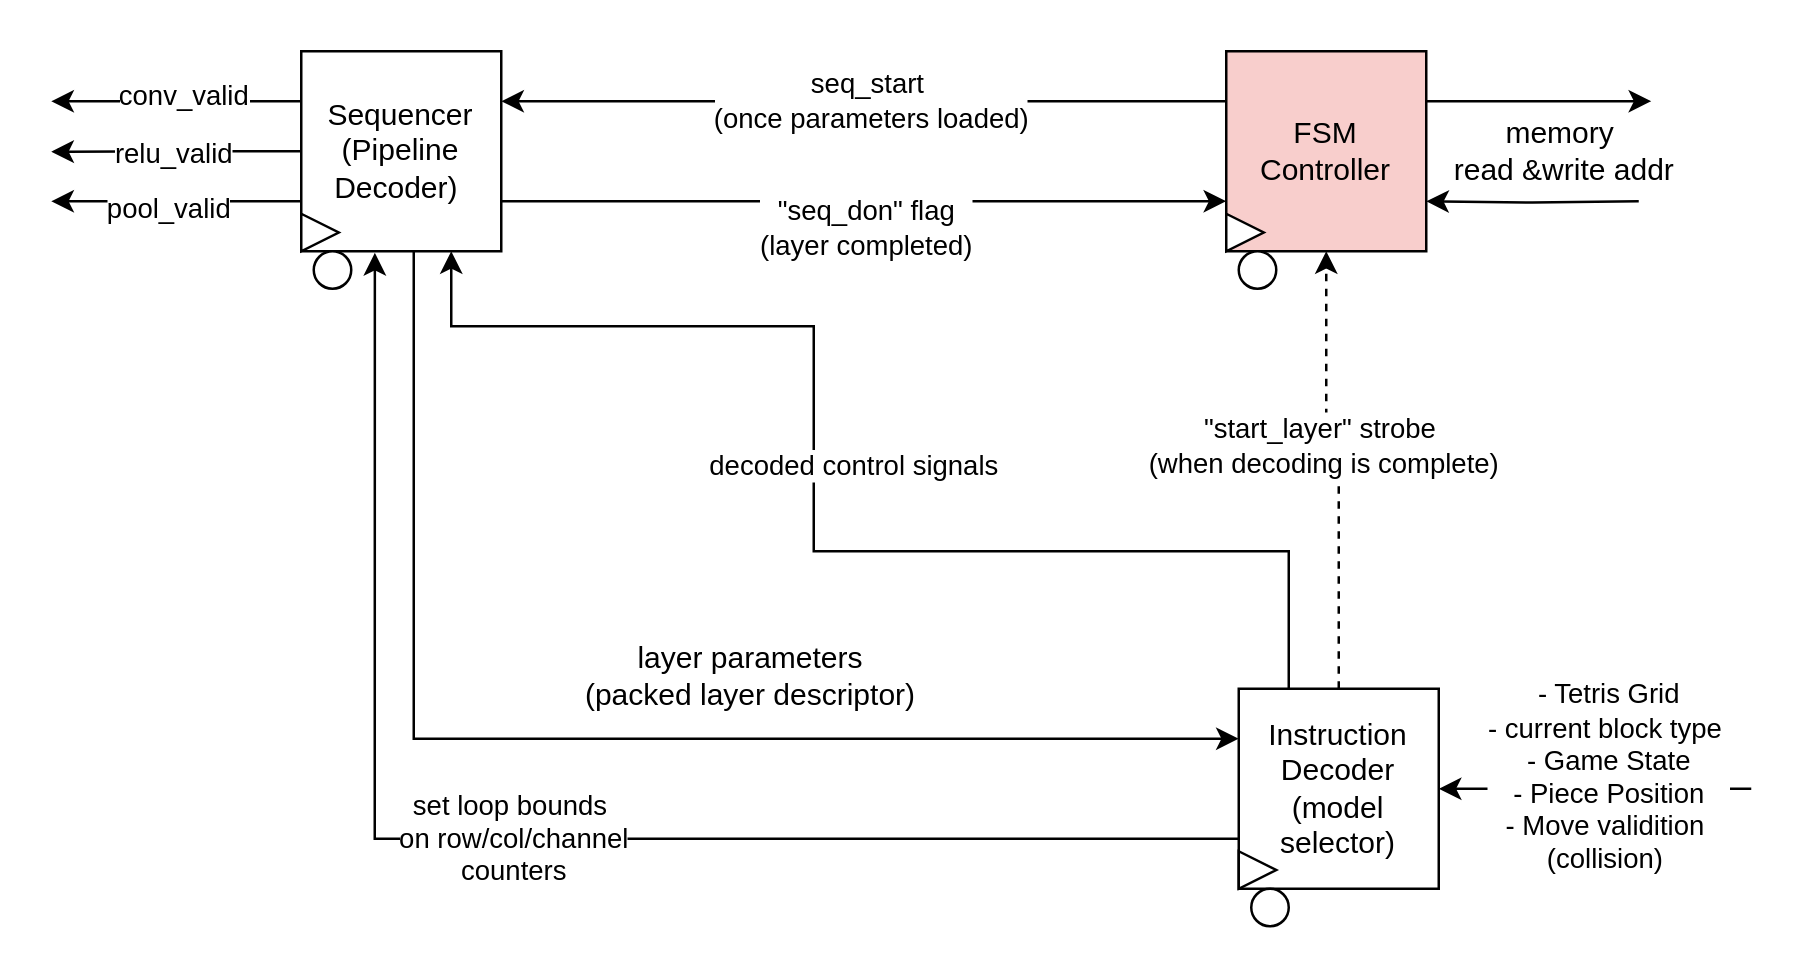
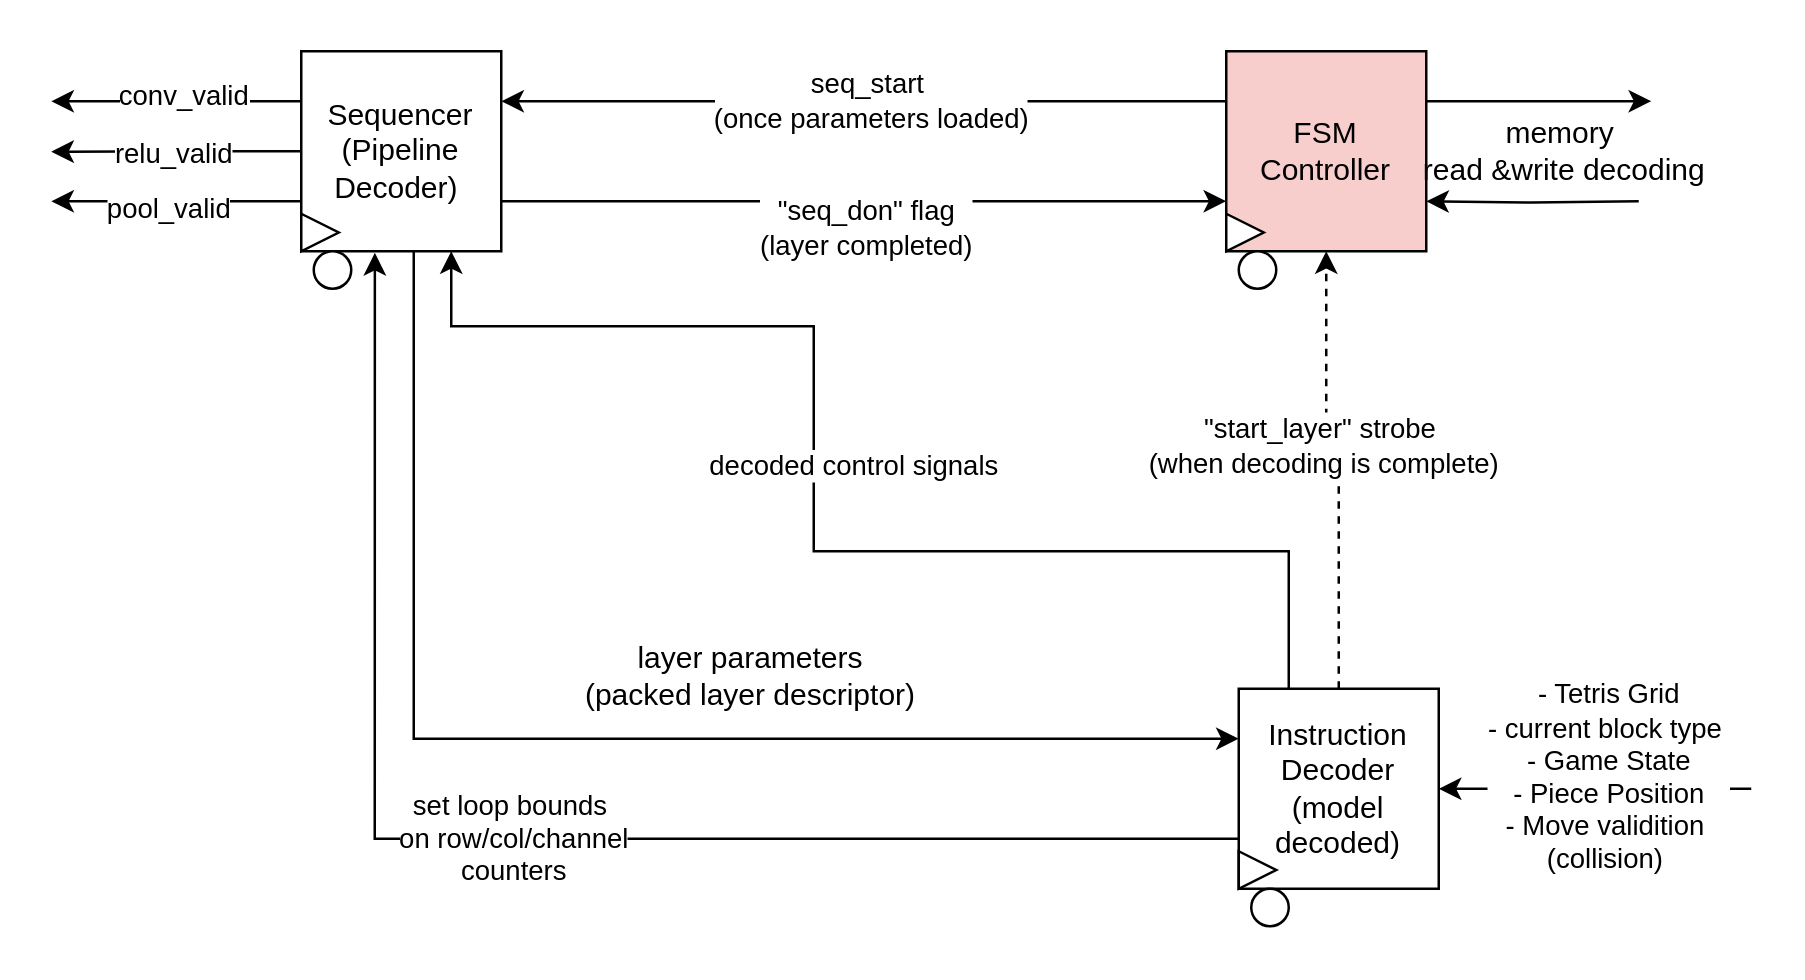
(1565, 151) -> (1565, 151)
(1339, 789) -> (1339, 789)
